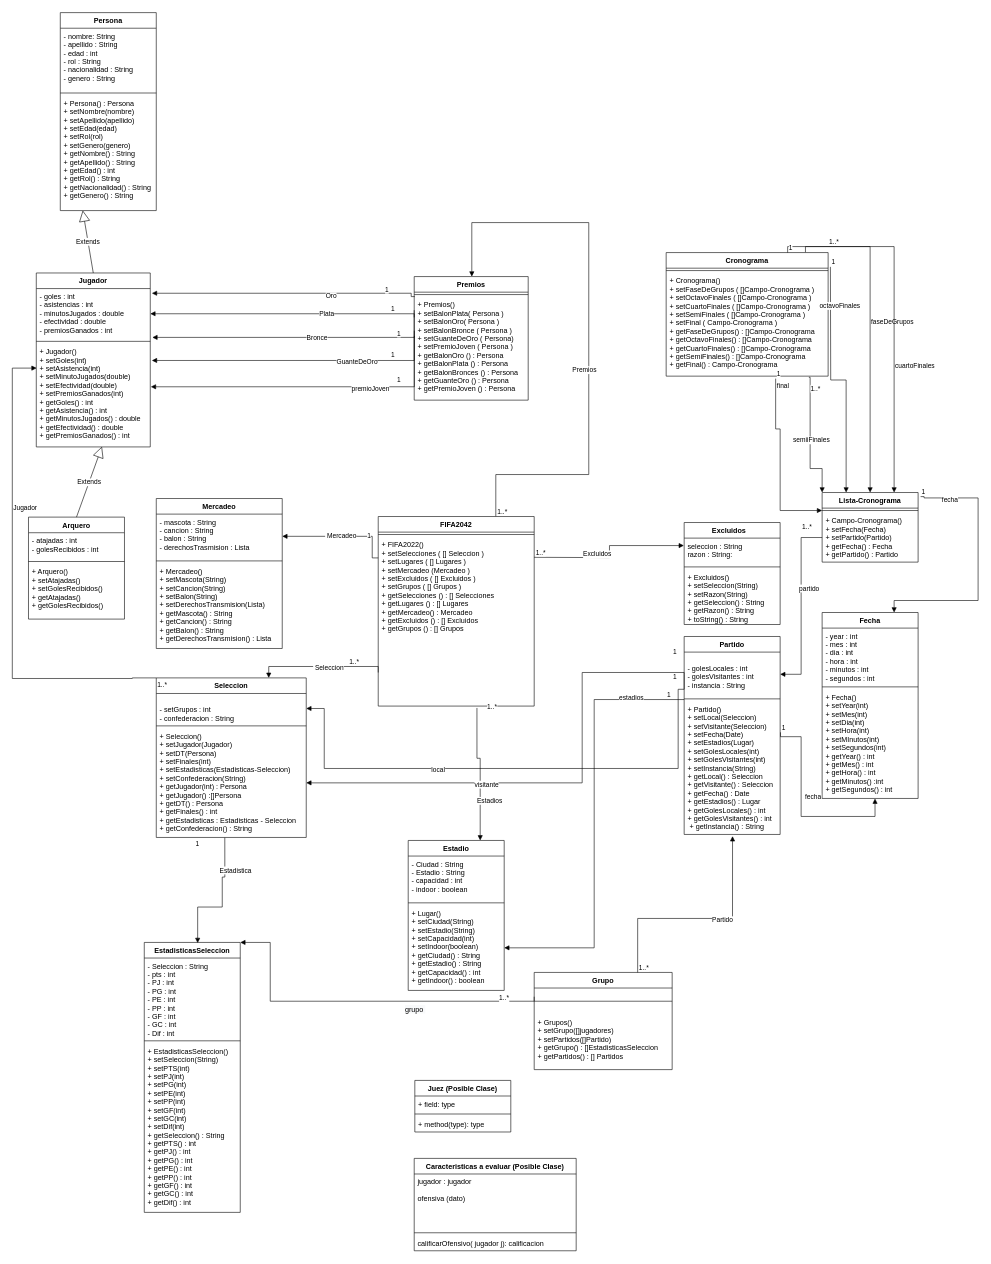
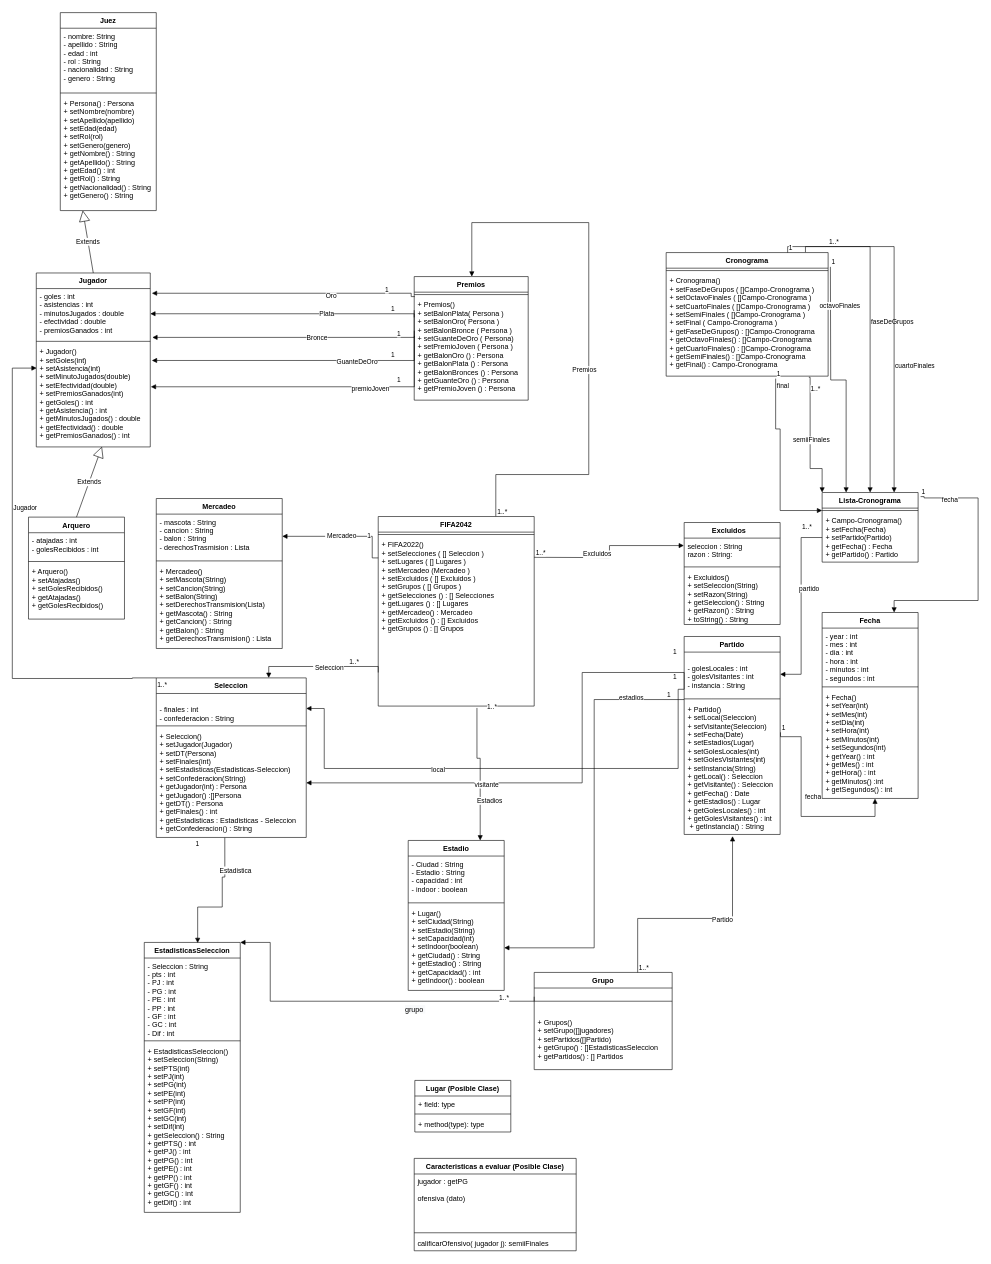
(108, 20) -> (108, 20)
(189, 710) -> (183, 710)
(463, 1088) -> (463, 1088)
(449, 1182) -> (445, 1182)
(493, 1243) -> (493, 1243)
